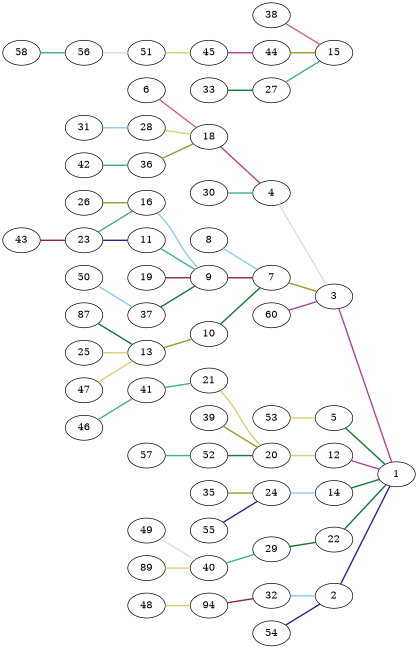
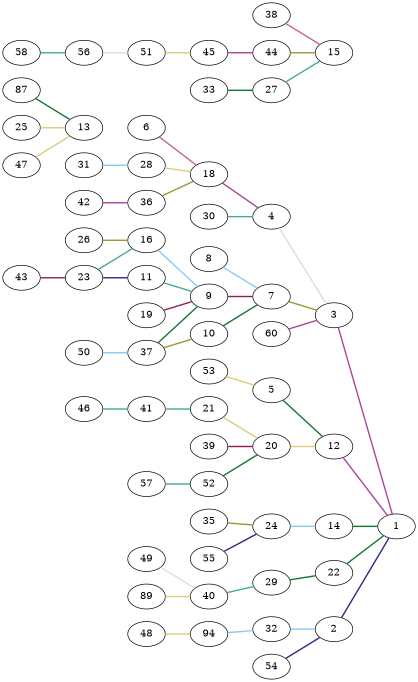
(115, 165) -> (115, 203)
(178, 343) -> (178, 343)
(240, 437) -> (240, 447)
(365, 446) -> (303, 418)
(240, 601) -> (240, 632)
